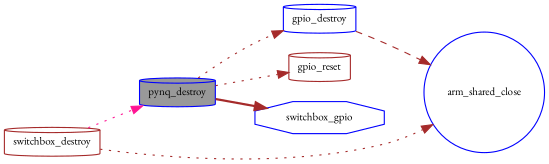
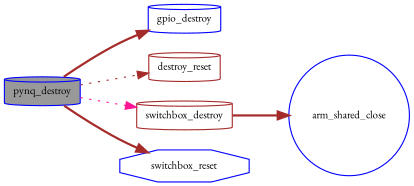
(388, 45) -> none
(234, 54) -> (100, 54)
(320, 67) -> (184, 67)
(320, 118) -> (184, 166)
(110, 119) -> (103, 102)
(263, 159) -> (255, 115)
